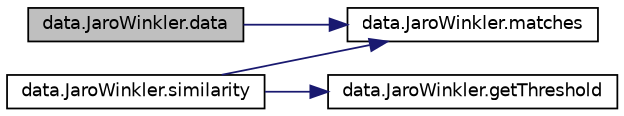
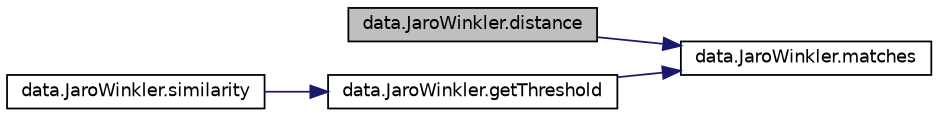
(136, 25) -> (473, 25)
(296, 60) -> (640, 75)
